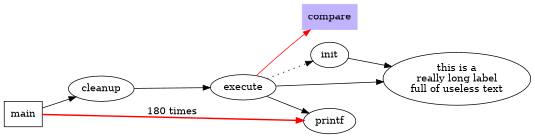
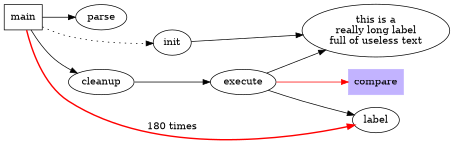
none -> (101, 17)
(287, 71) -> (93, 41)
(330, 121) -> (376, 120)
